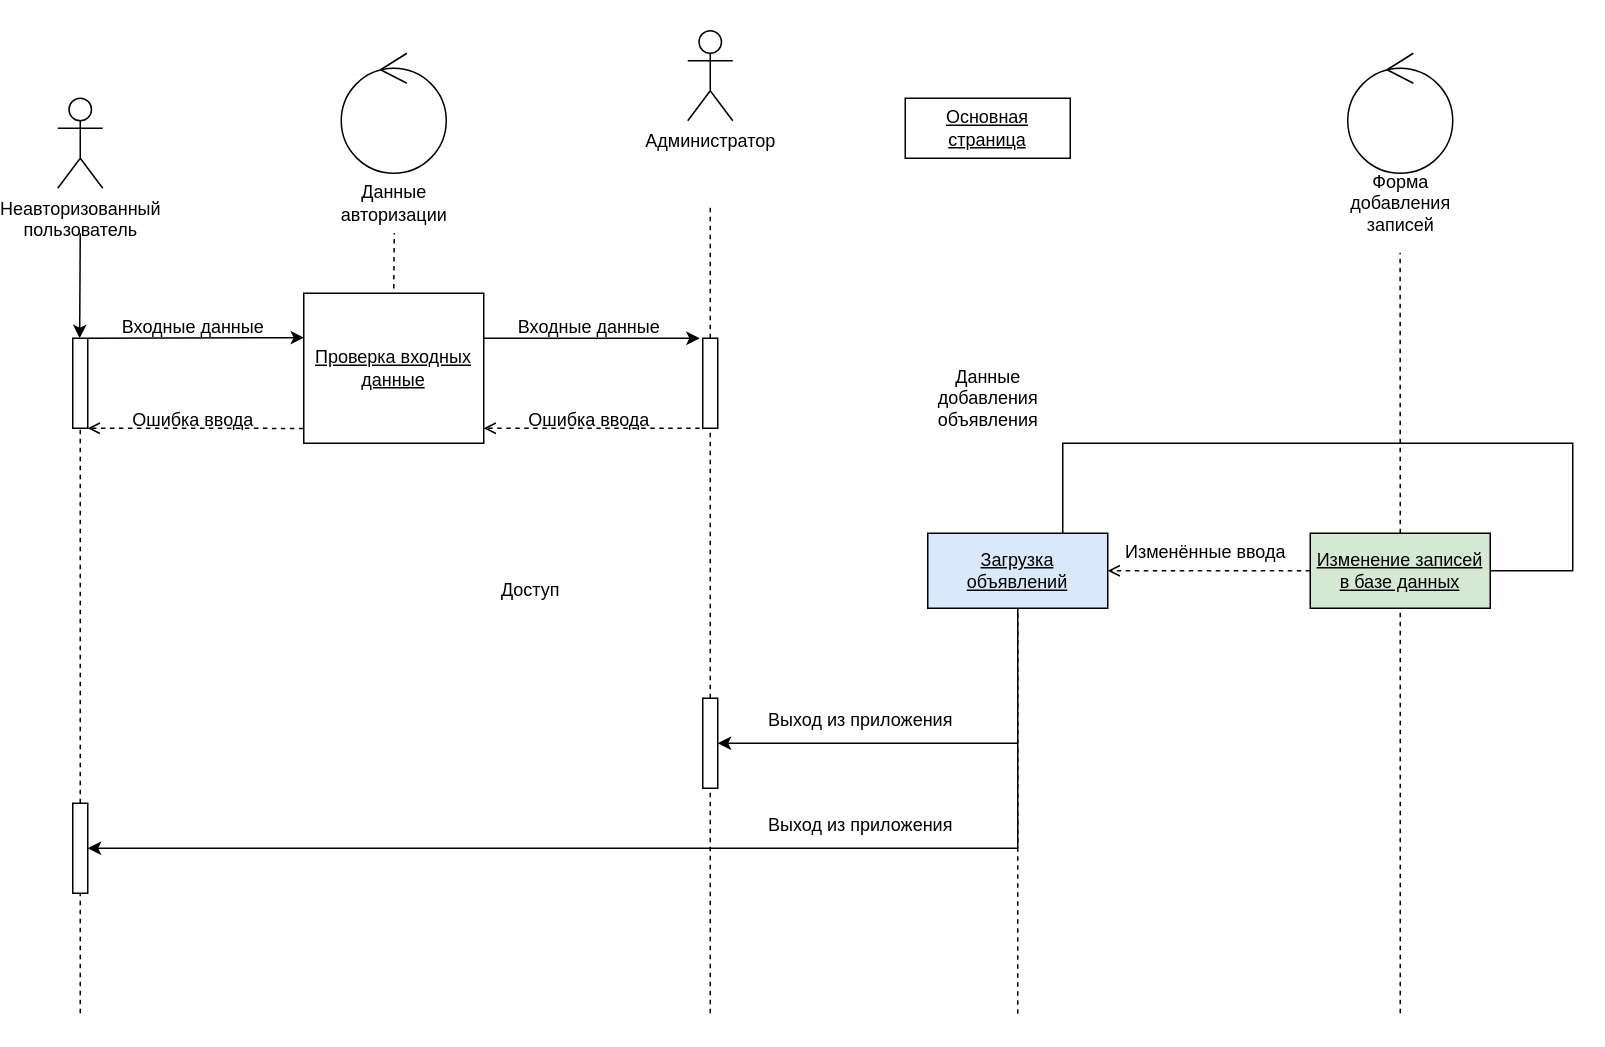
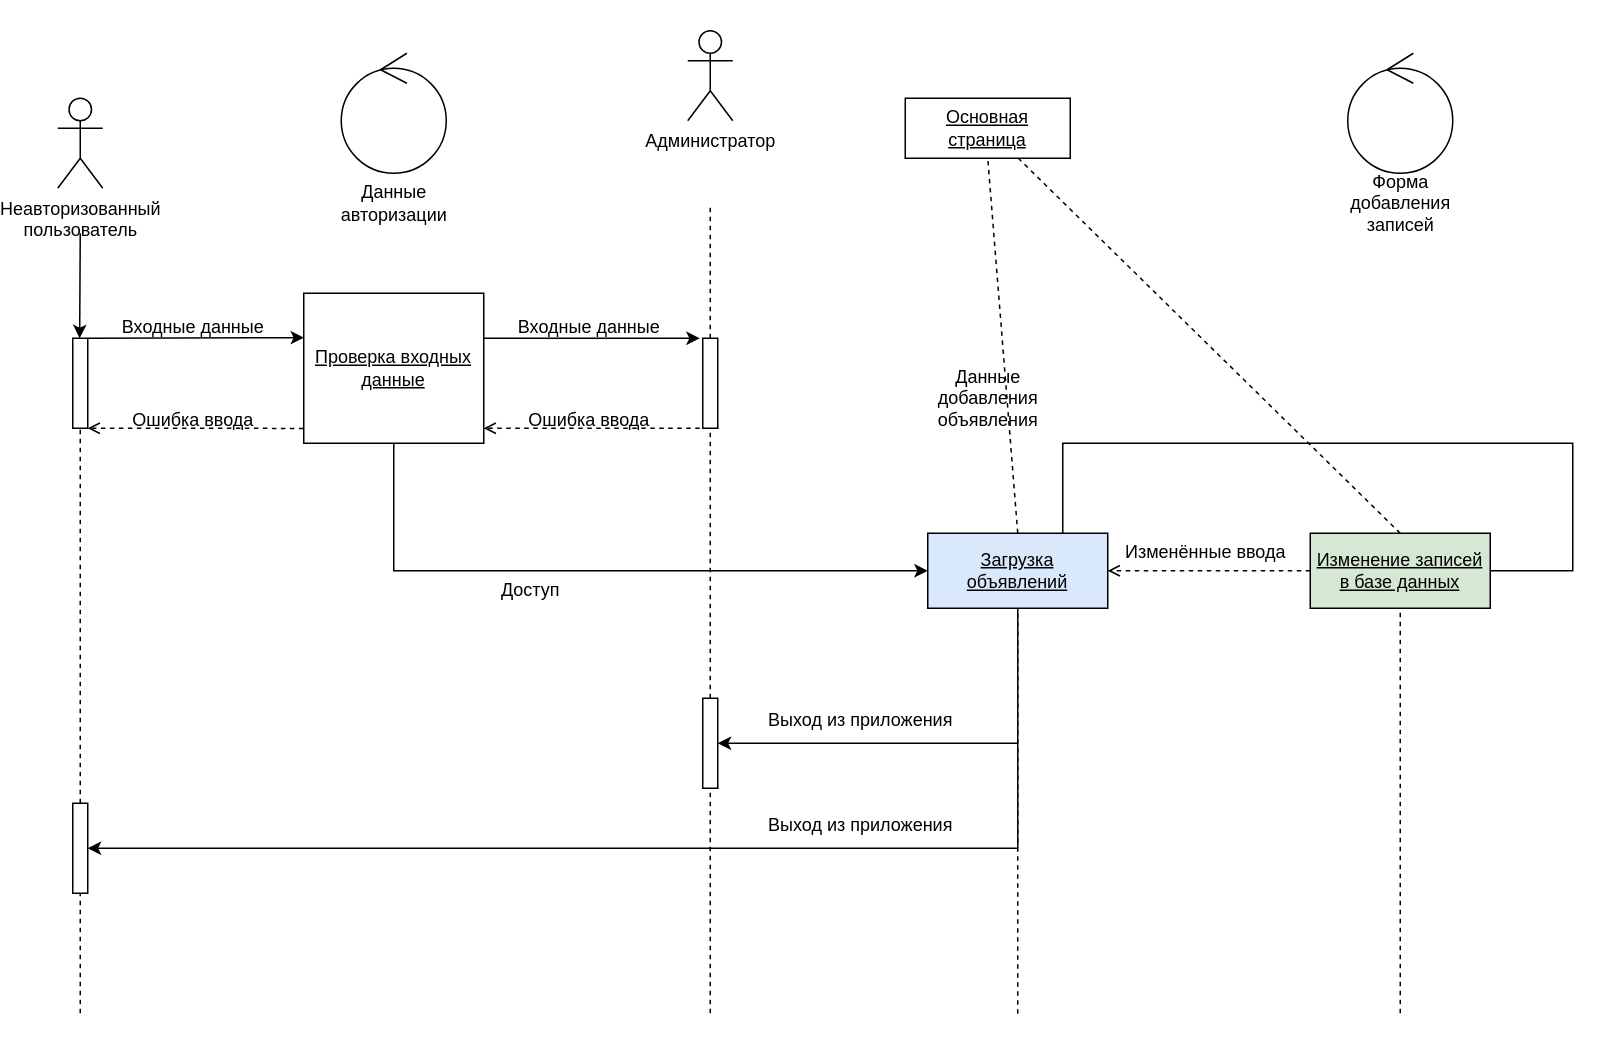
(394, 261) -> none
none -> (1003, 347)
(1400, 393) -> (1210, 346)
none -> (592, 571)
